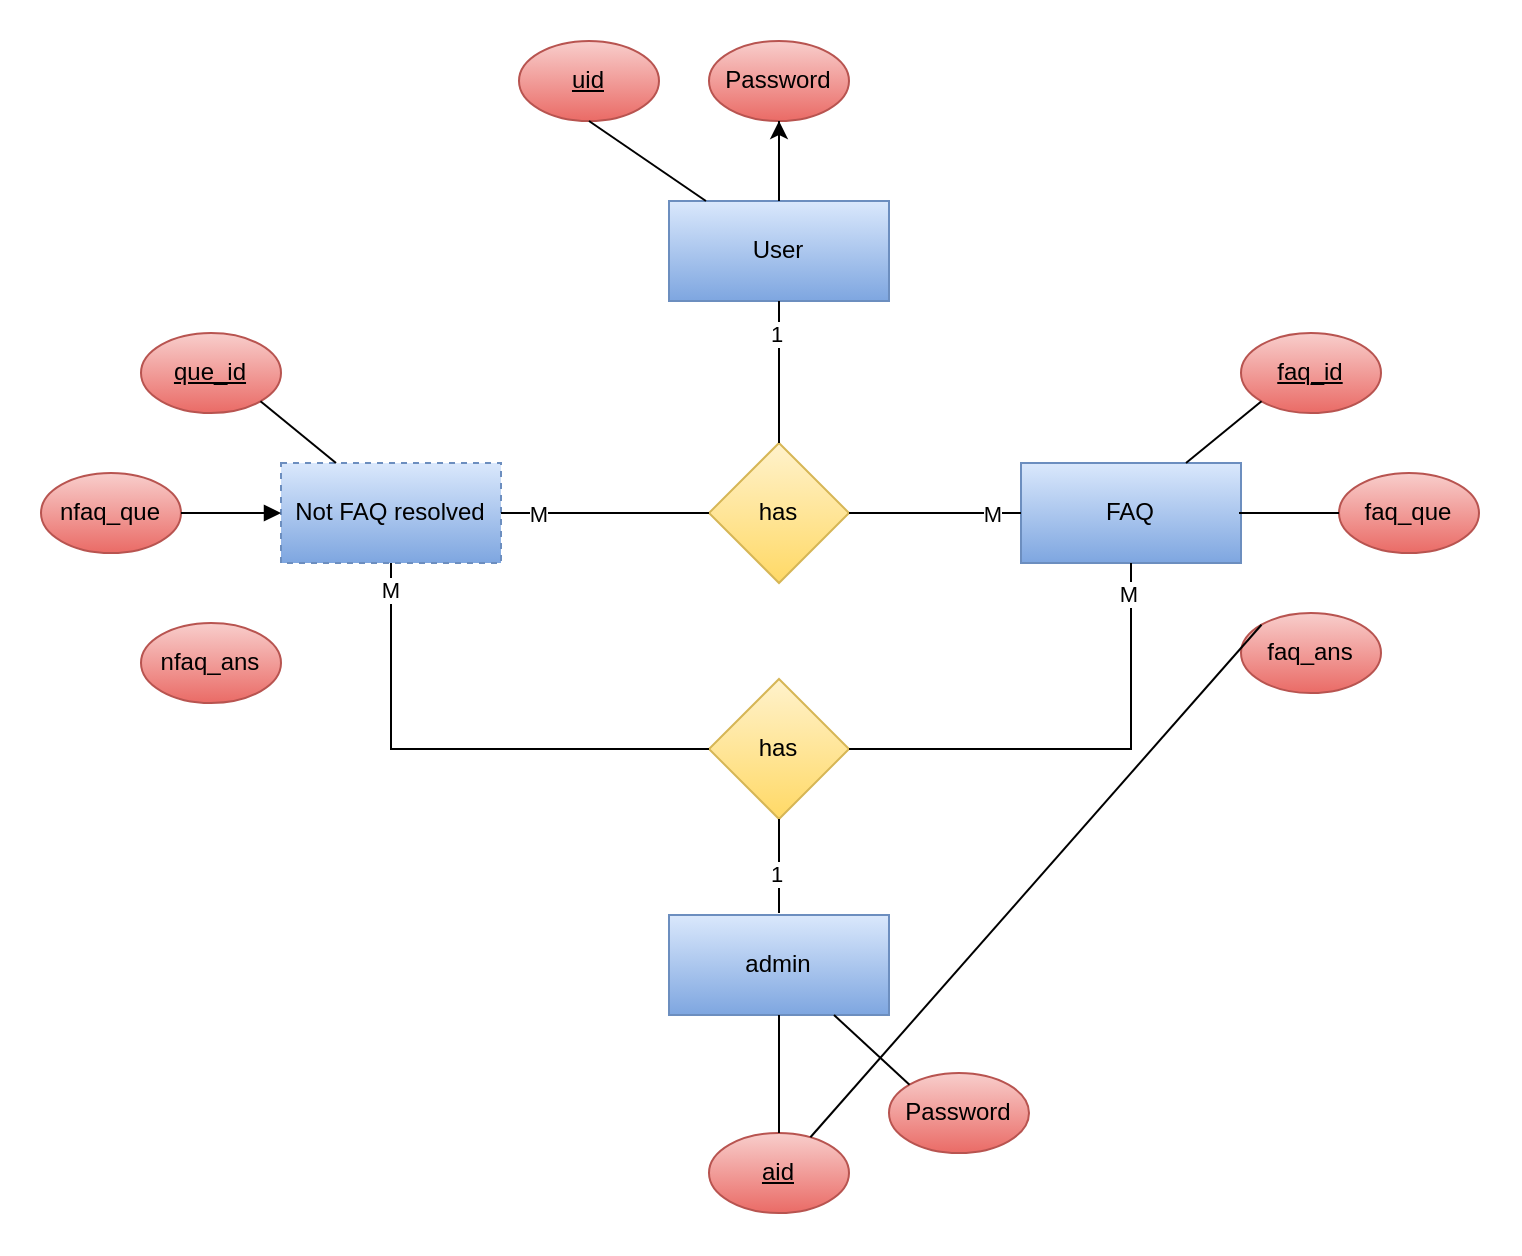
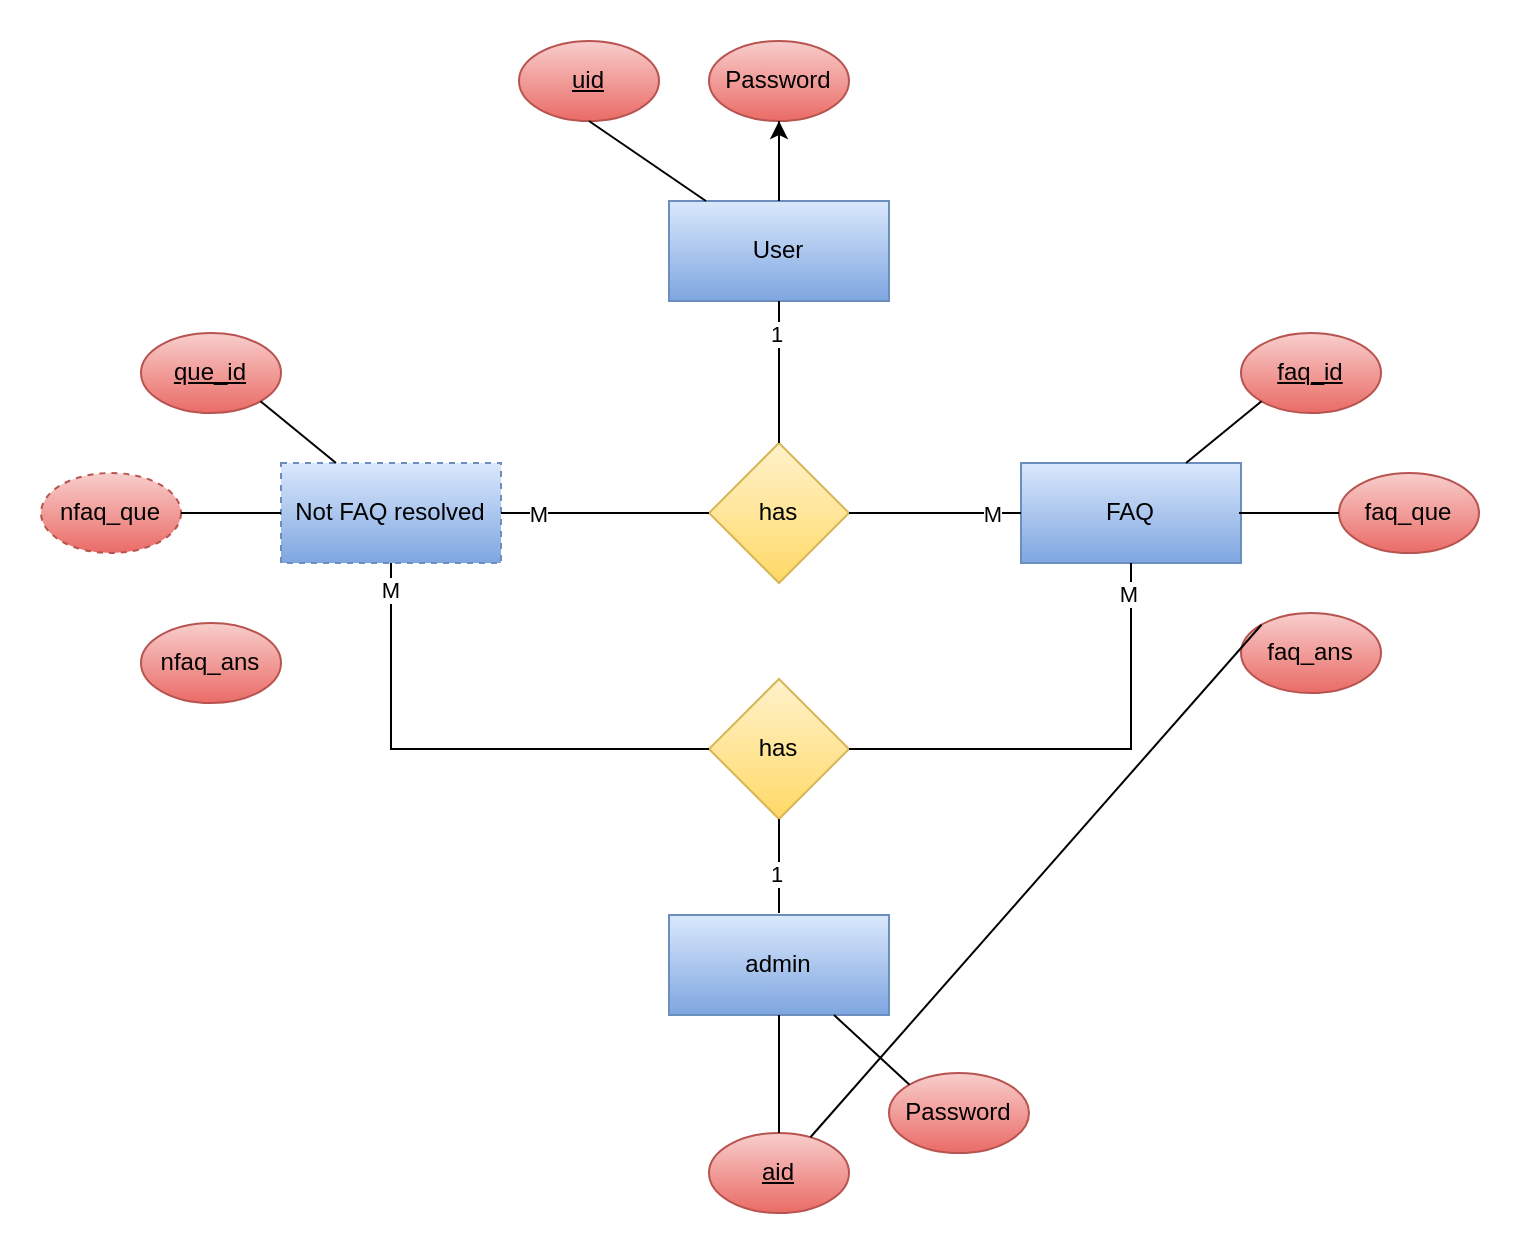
(111, 513) -> (111, 513)
(263, 513) -> (271, 513)
